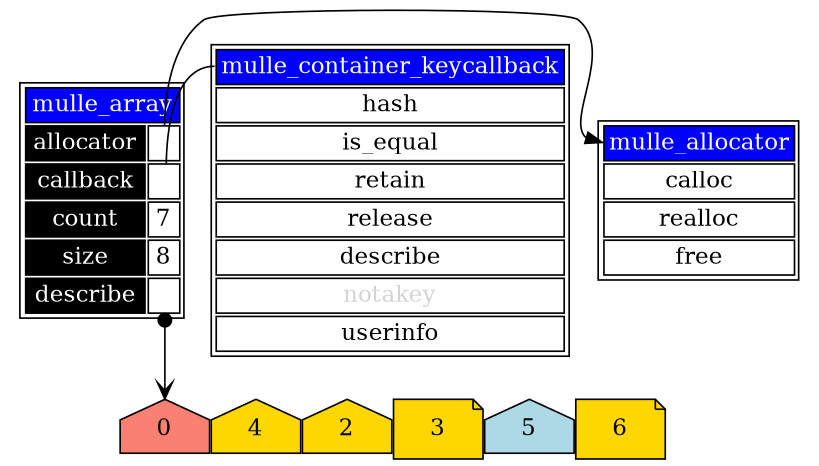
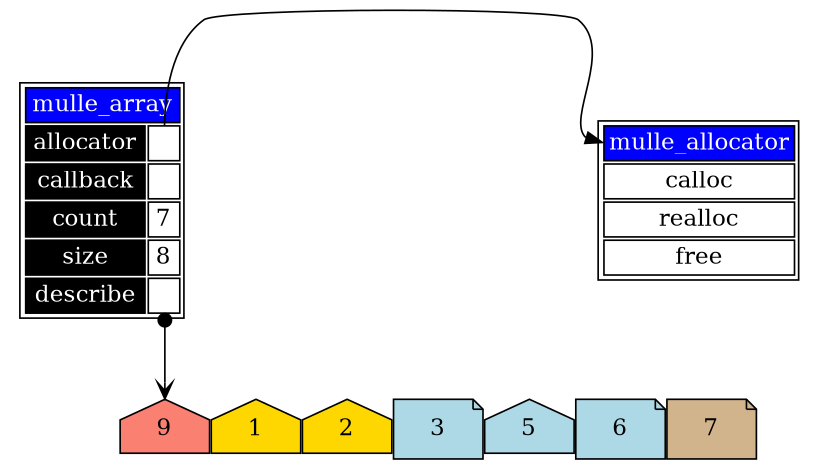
(390, 200) -> none
(165, 429) -> (165, 429)
(256, 429) -> (256, 429)
(438, 429) -> (438, 429)
(621, 429) -> (621, 429)
none -> (712, 429)
